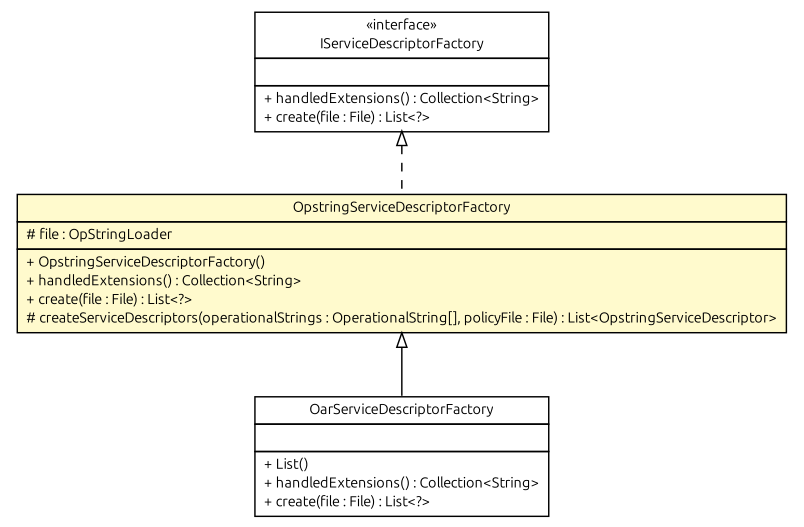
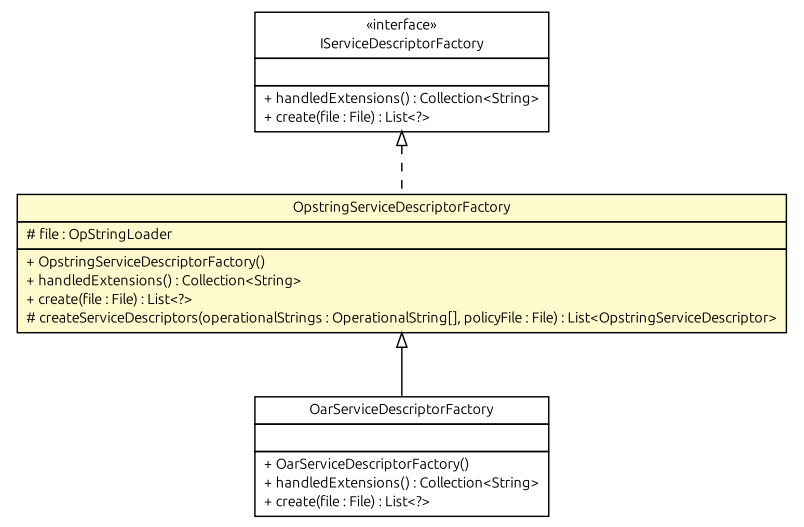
(287, 464) -> (367, 464)
